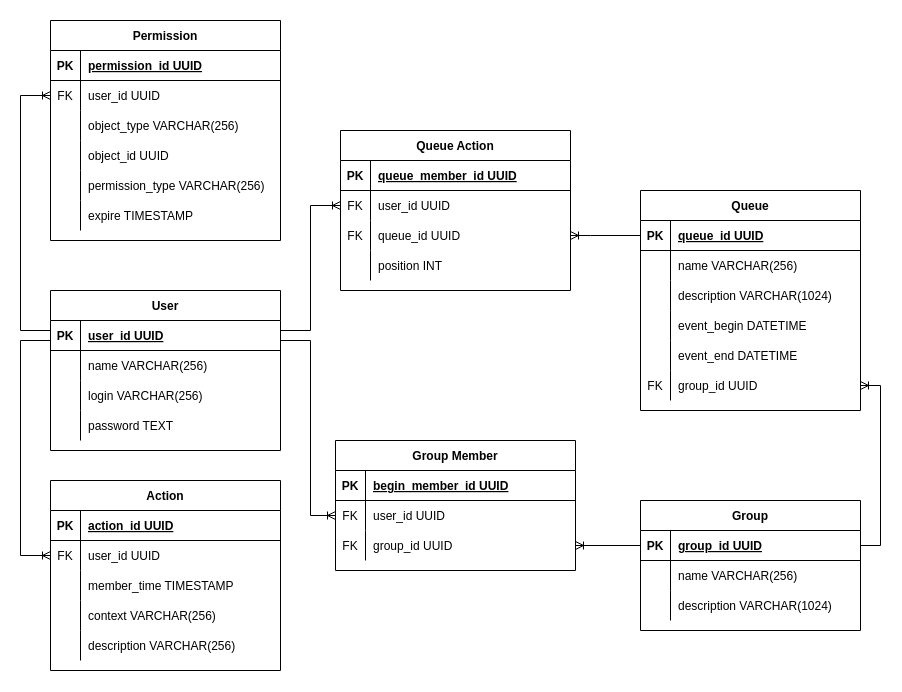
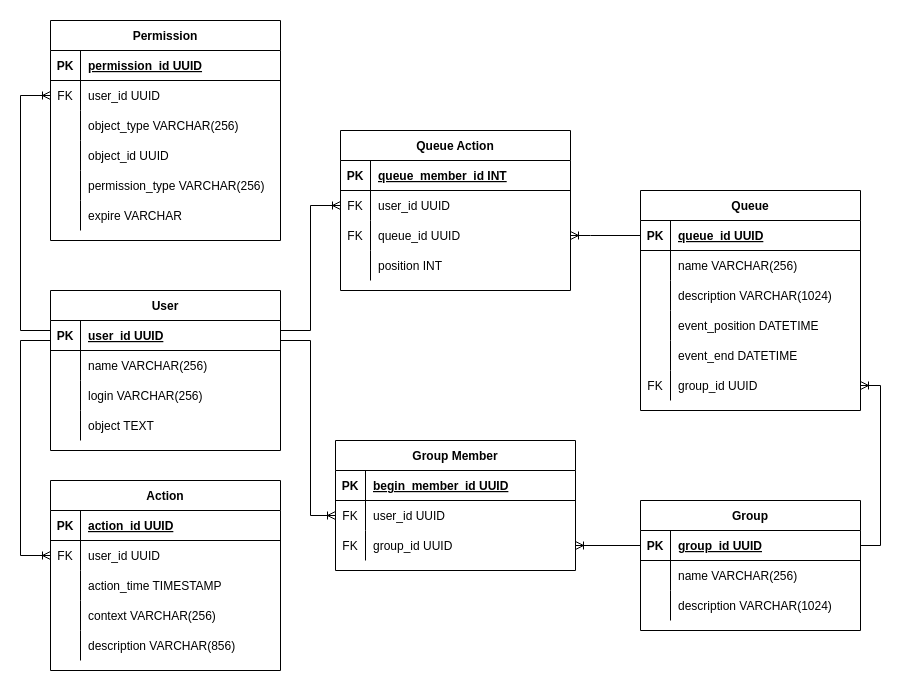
(442, 176) -> (439, 176)
(139, 216) -> (132, 216)
(742, 326) -> (751, 326)
(130, 426) -> (123, 426)
(155, 586) -> (154, 586)
(164, 646) -> (164, 646)
